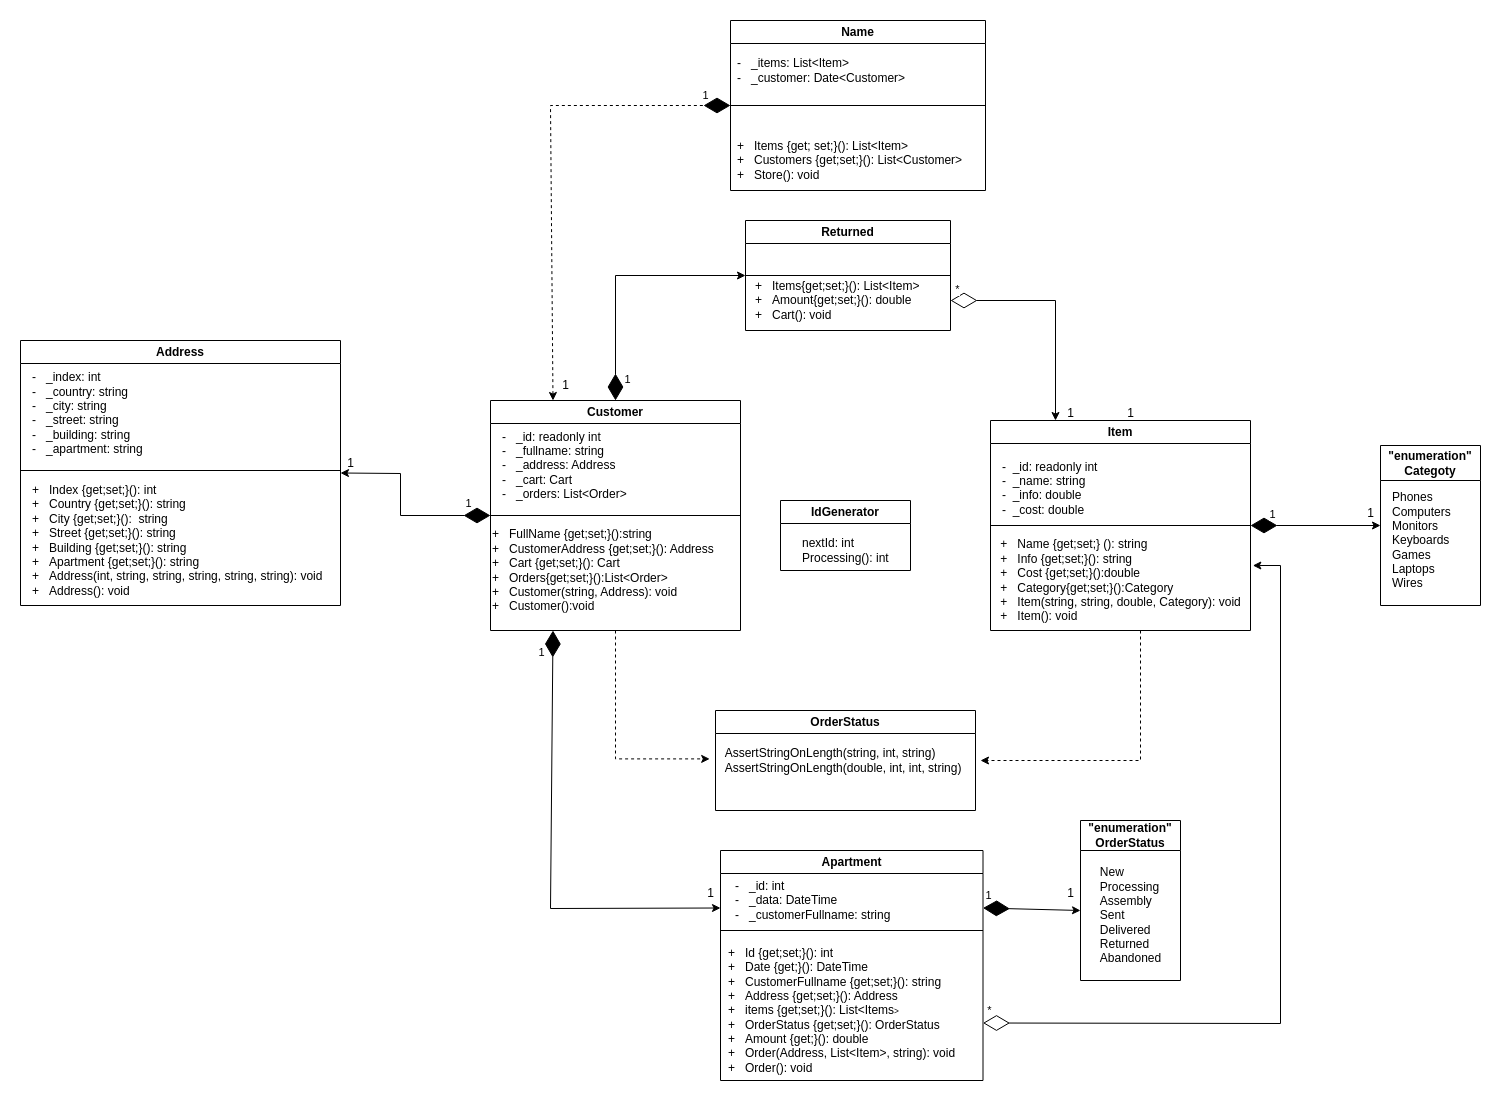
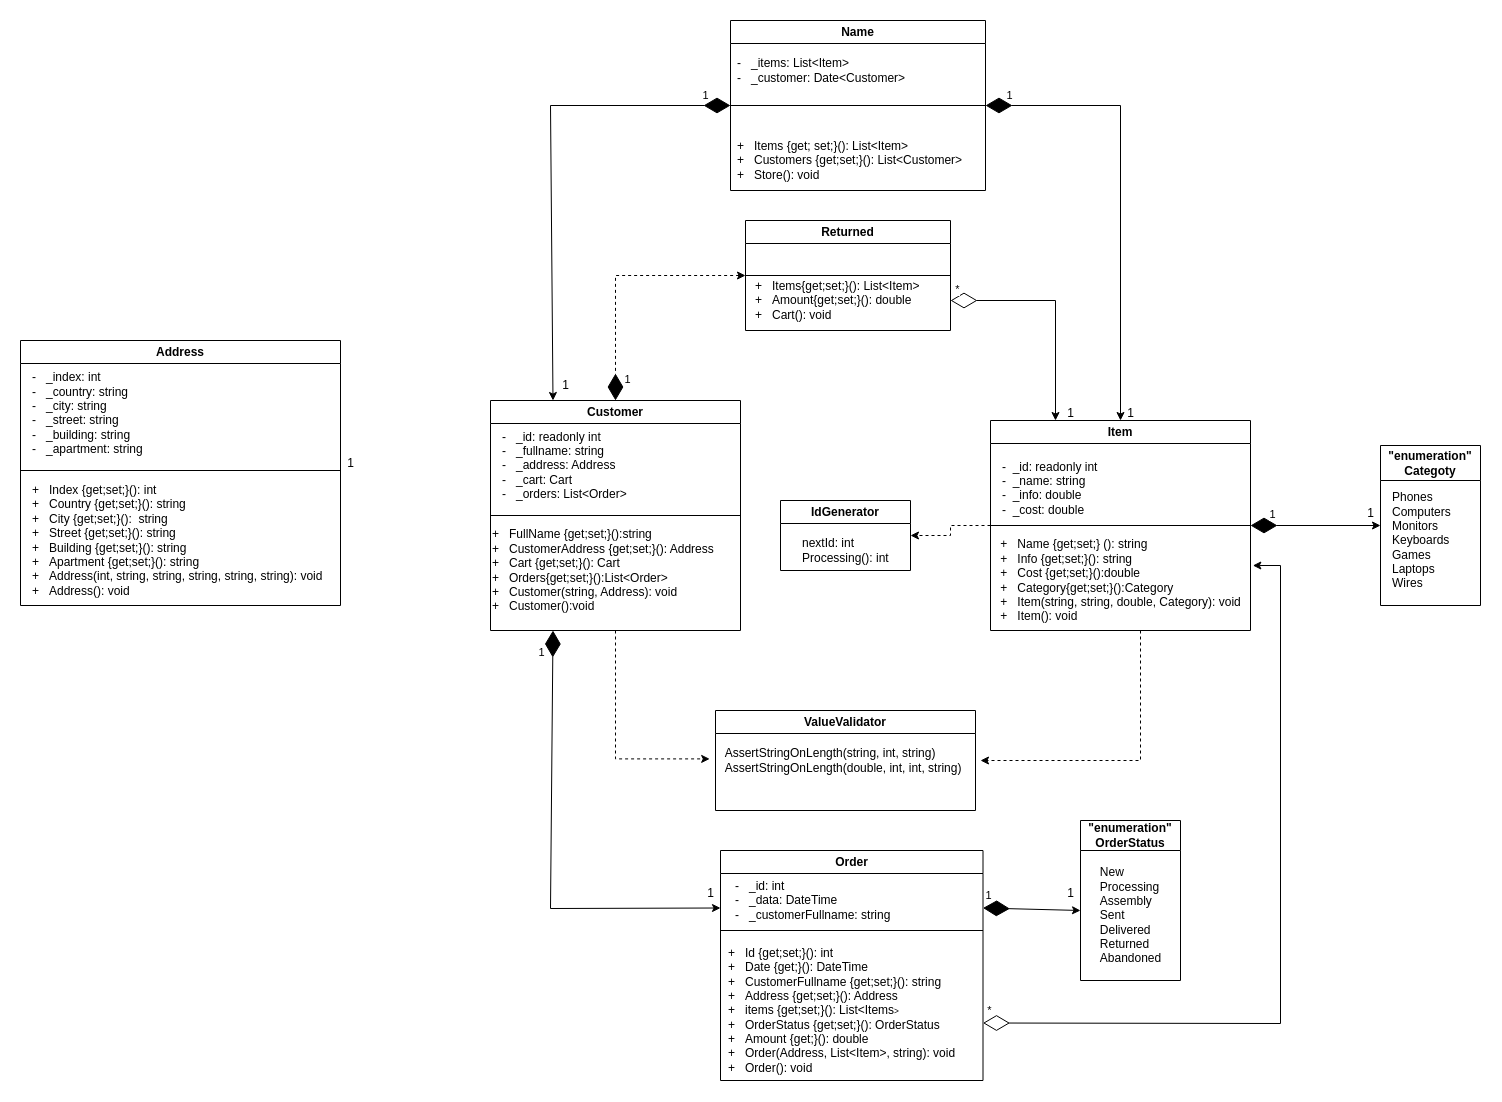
(551, 172) -> (551, 172)
none -> (1121, 206)
(627, 276) -> (627, 276)
(401, 500) -> none
none -> (951, 528)
(846, 723) -> (846, 723)
(852, 863) -> (852, 863)
